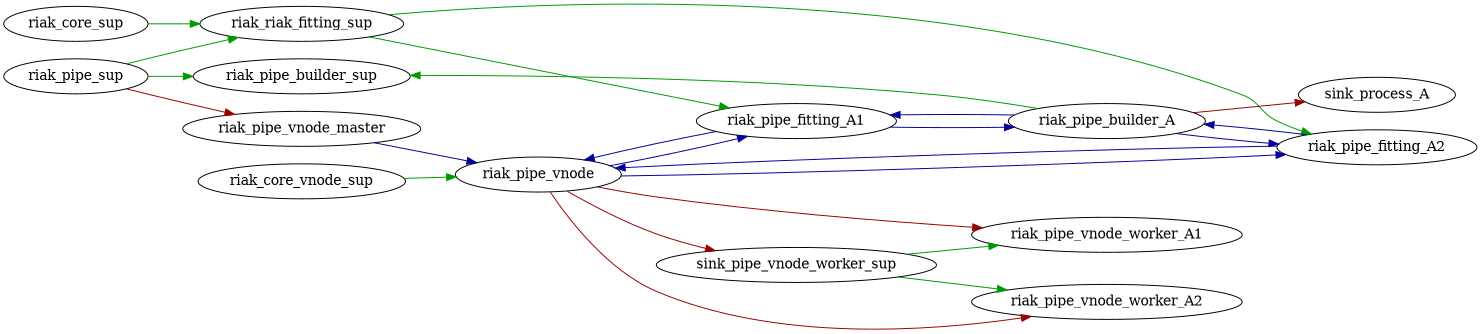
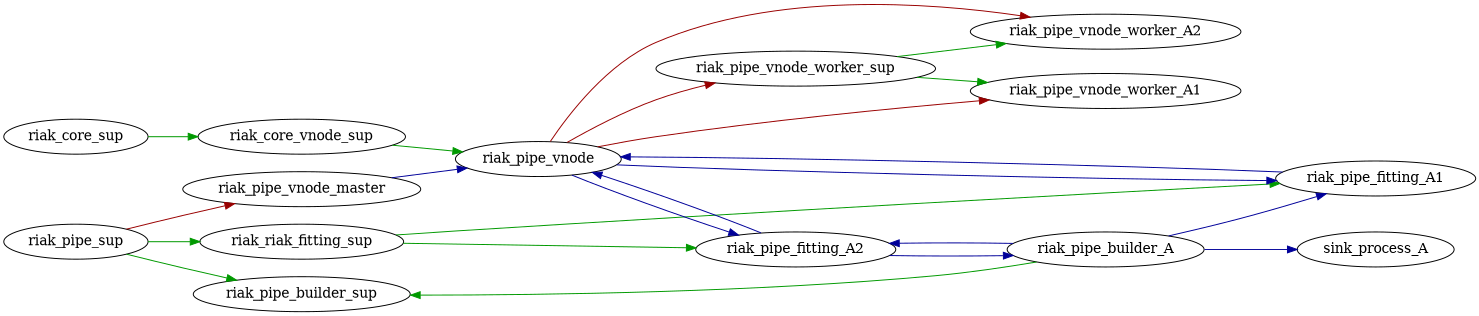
(169, 24) -> (168, 137)
(1244, 108) -> (1246, 249)
(947, 128) -> none
(796, 265) -> (796, 69)
